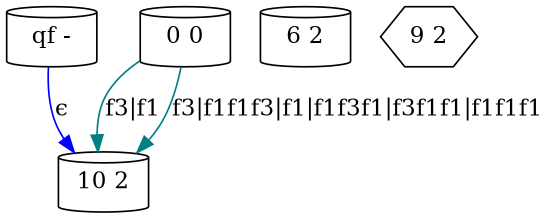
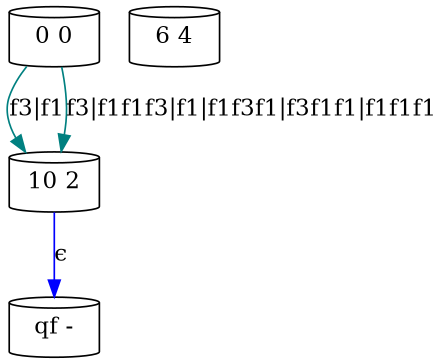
(306, 37) -> (175, 37)
(429, 37) -> none
(50, 104) -> (54, 246)
